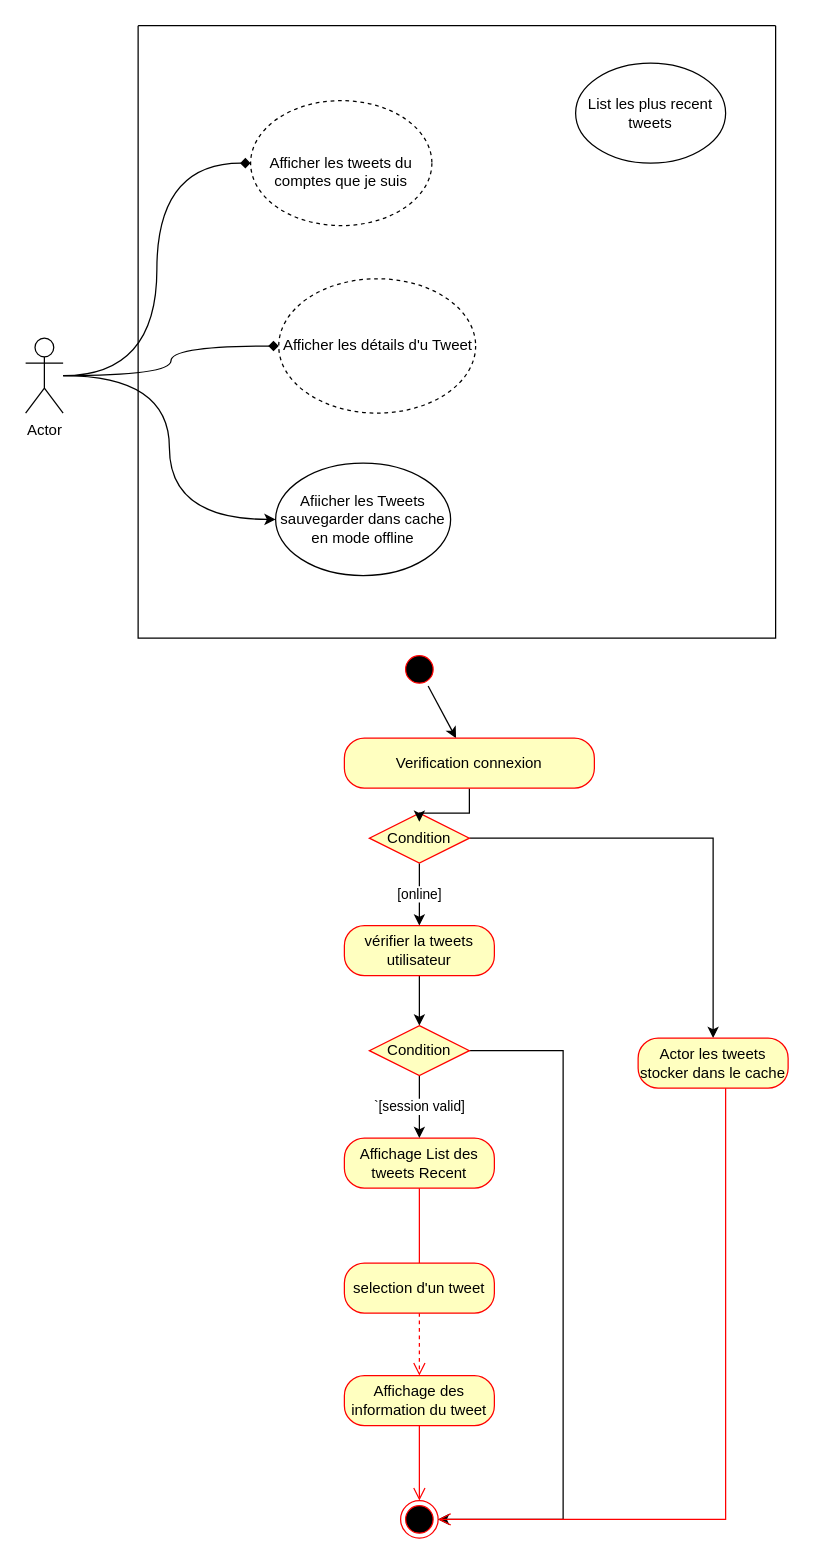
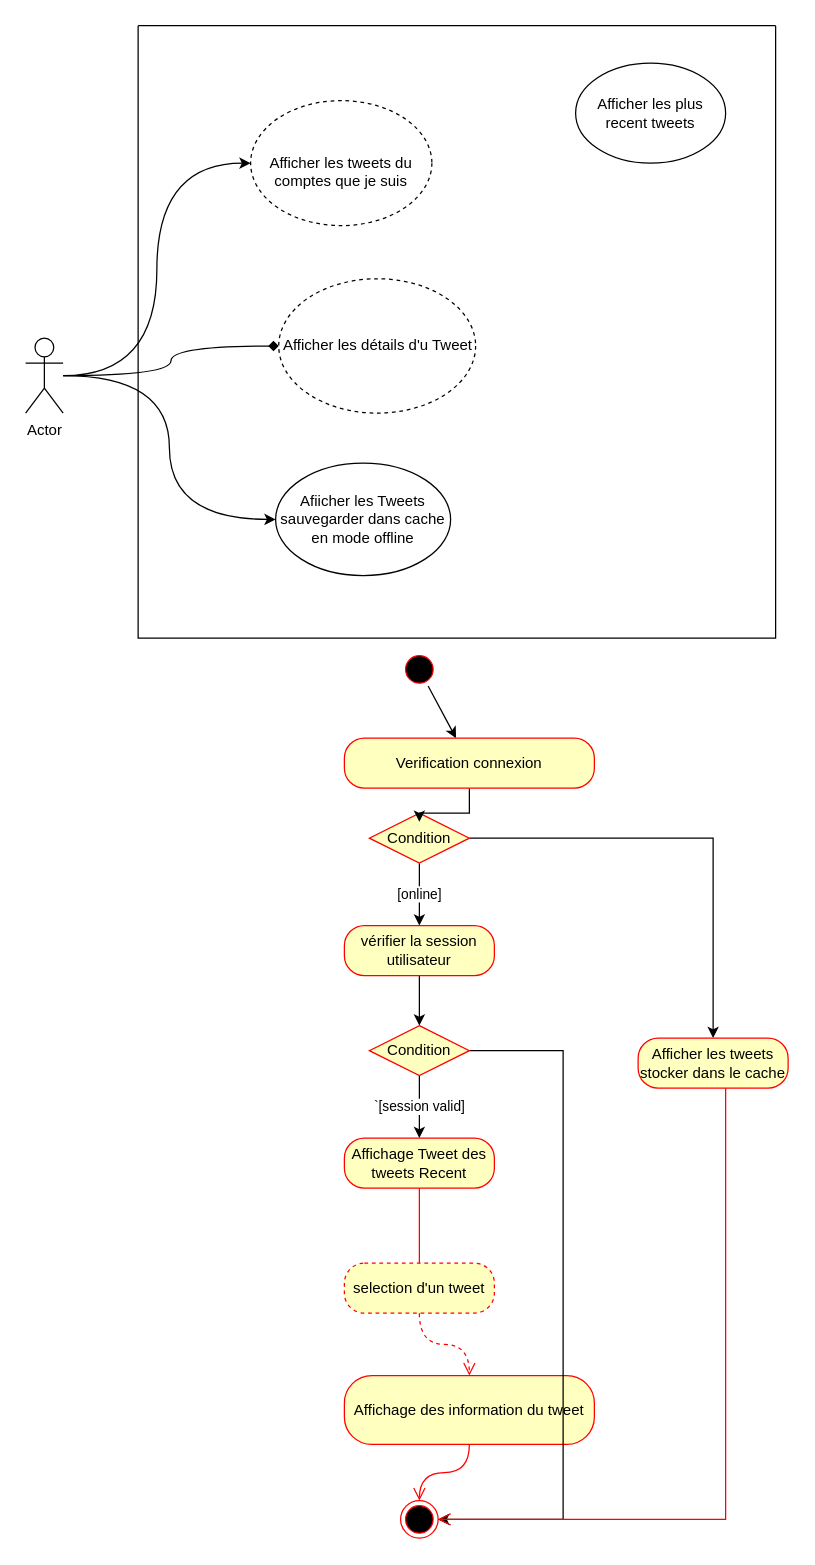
(651, 113) -> (651, 113)
(240, 163) -> (241, 163)
(419, 951) -> (419, 951)
(713, 1063) -> (713, 1063)
(419, 1163) -> (419, 1163)
(419, 1288) -> (419, 1288)
(419, 1401) -> (469, 1410)
